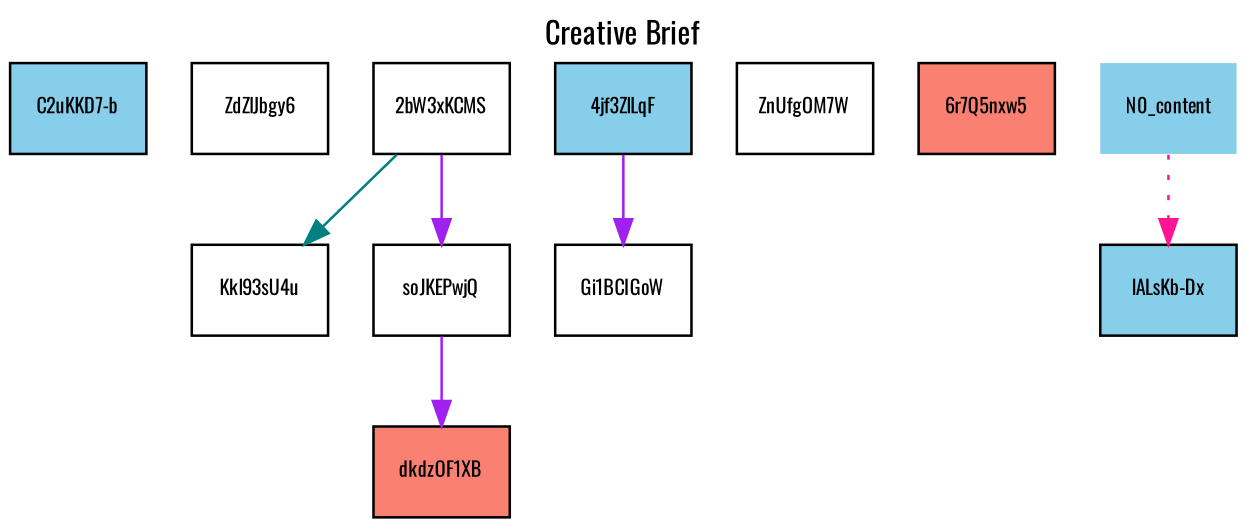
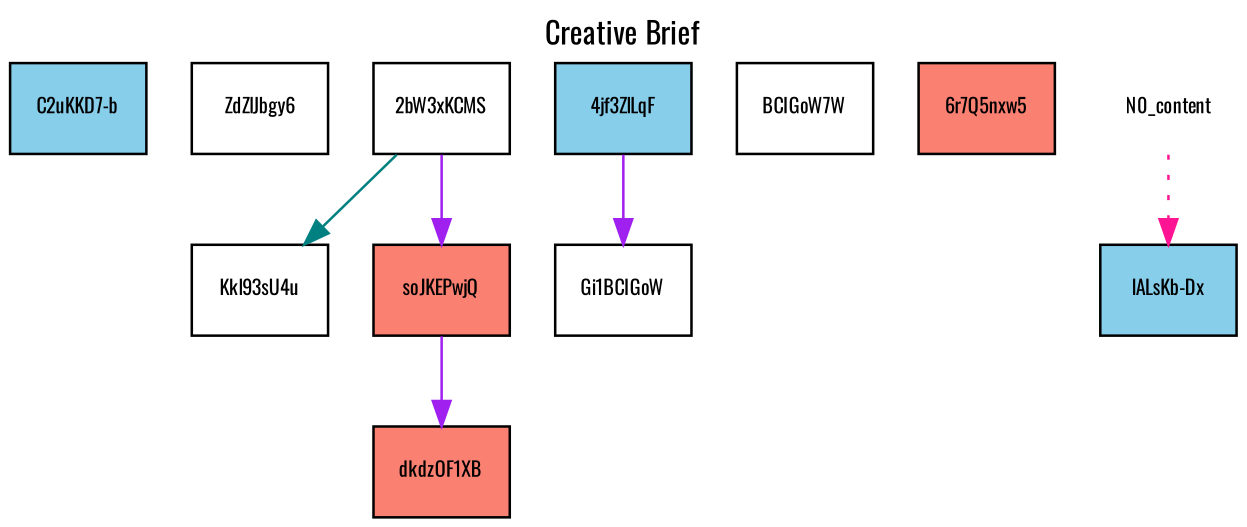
(805, 109) -> (805, 109)
(1168, 109) -> (1168, 109)
(442, 290) -> (442, 290)
